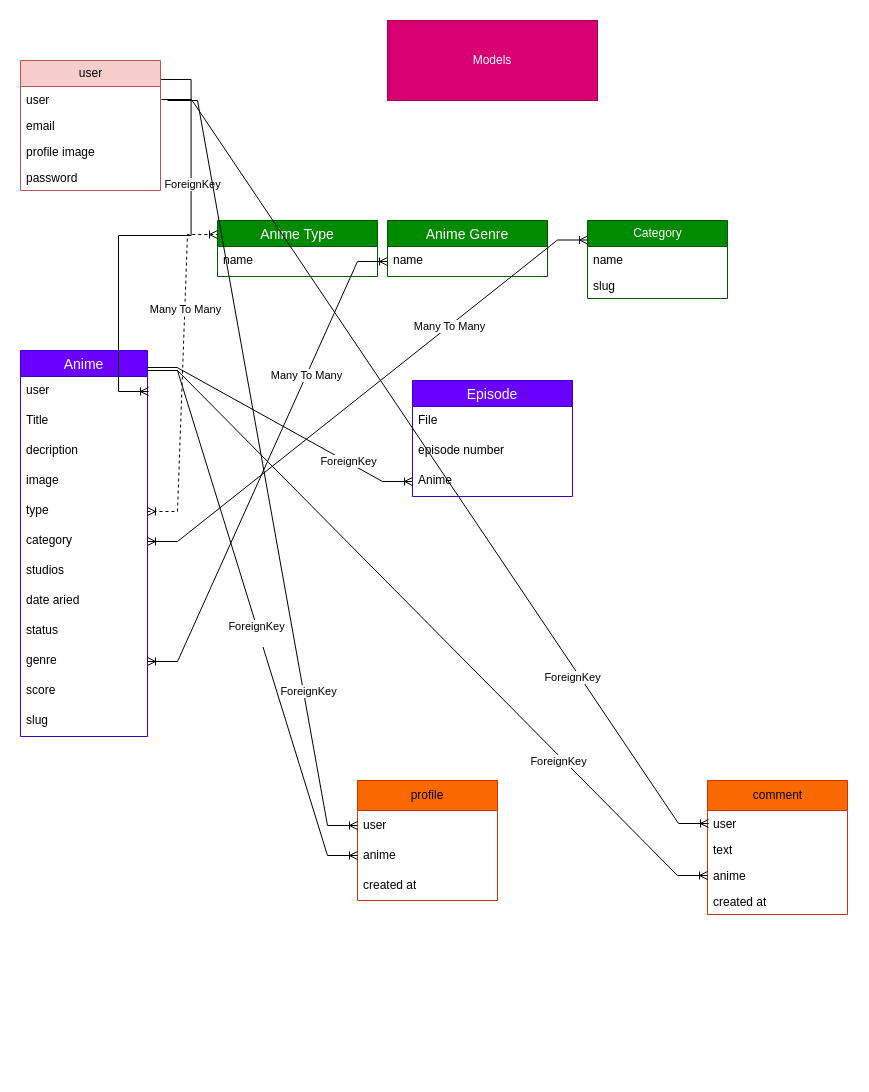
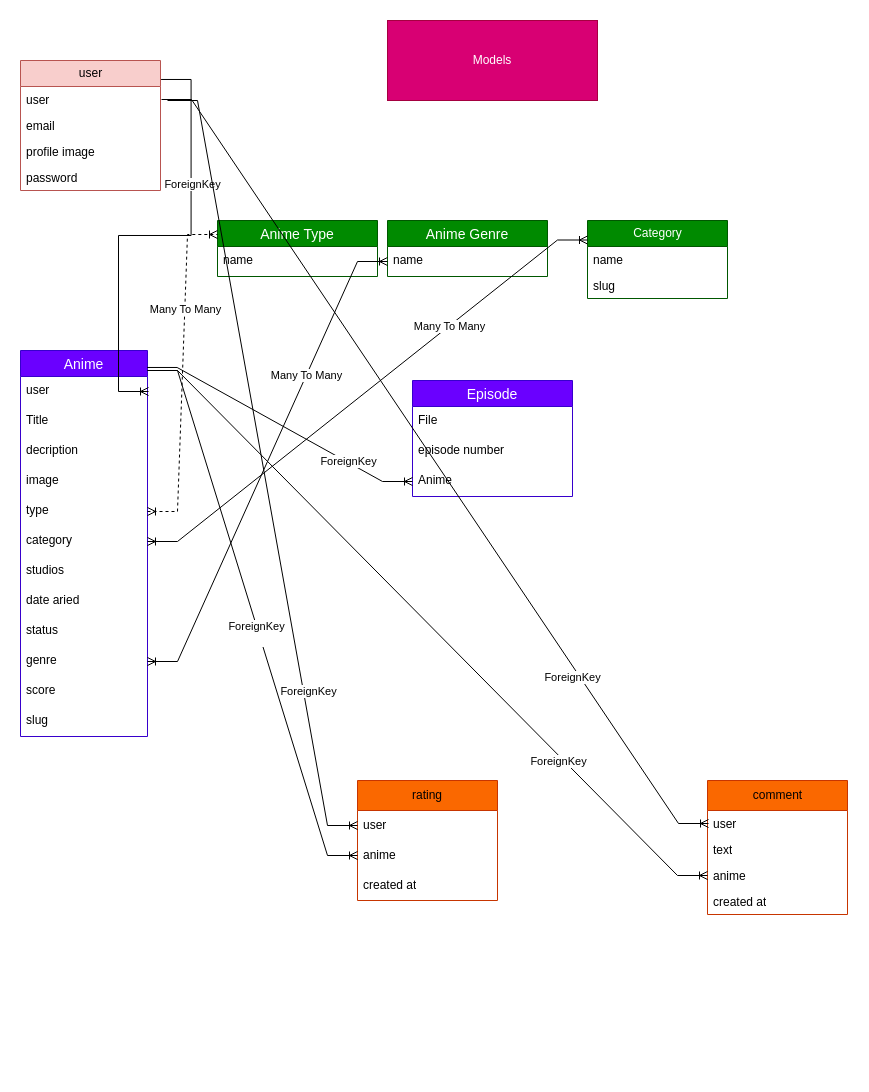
(428, 796) -> (428, 796)
